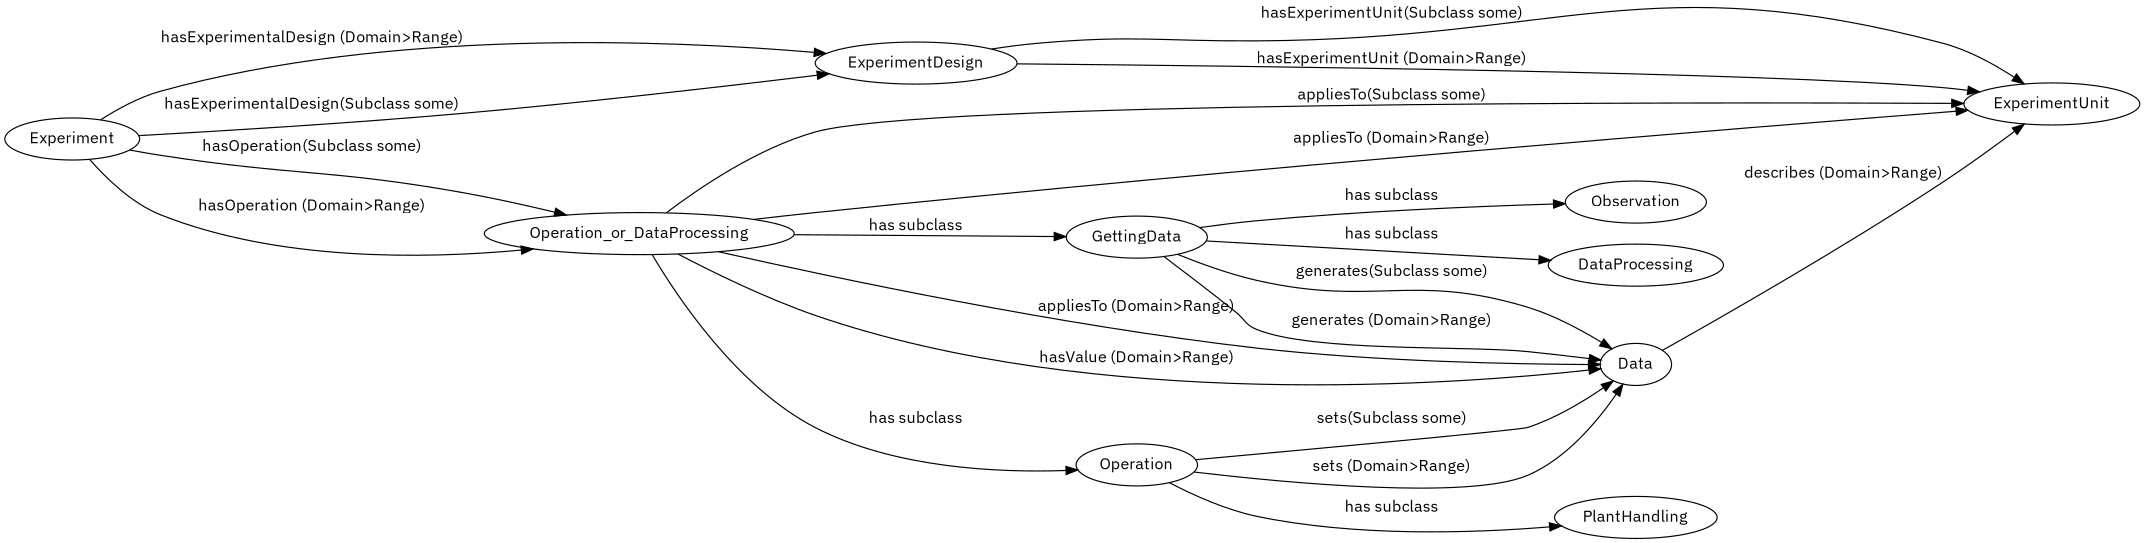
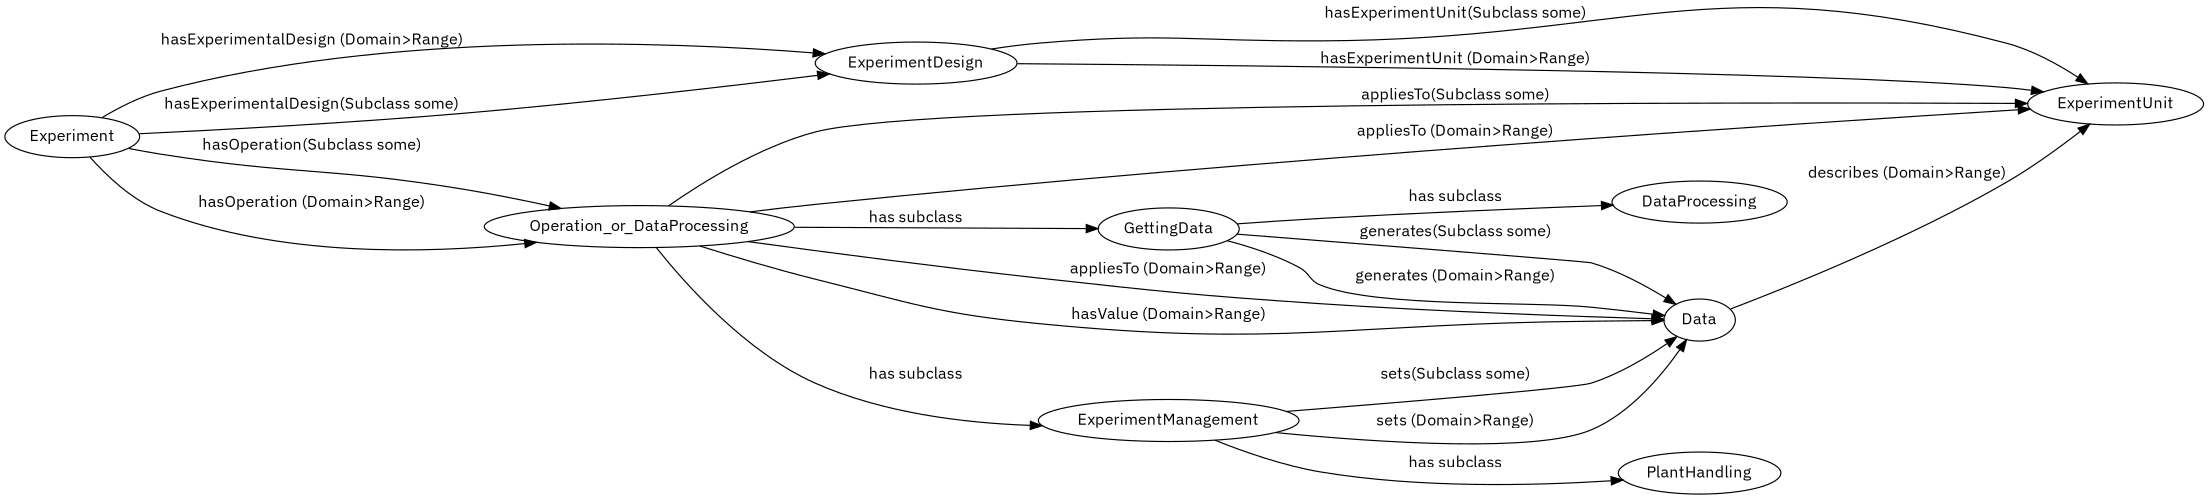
(1636, 202) -> none
(1137, 465) -> (1169, 420)
